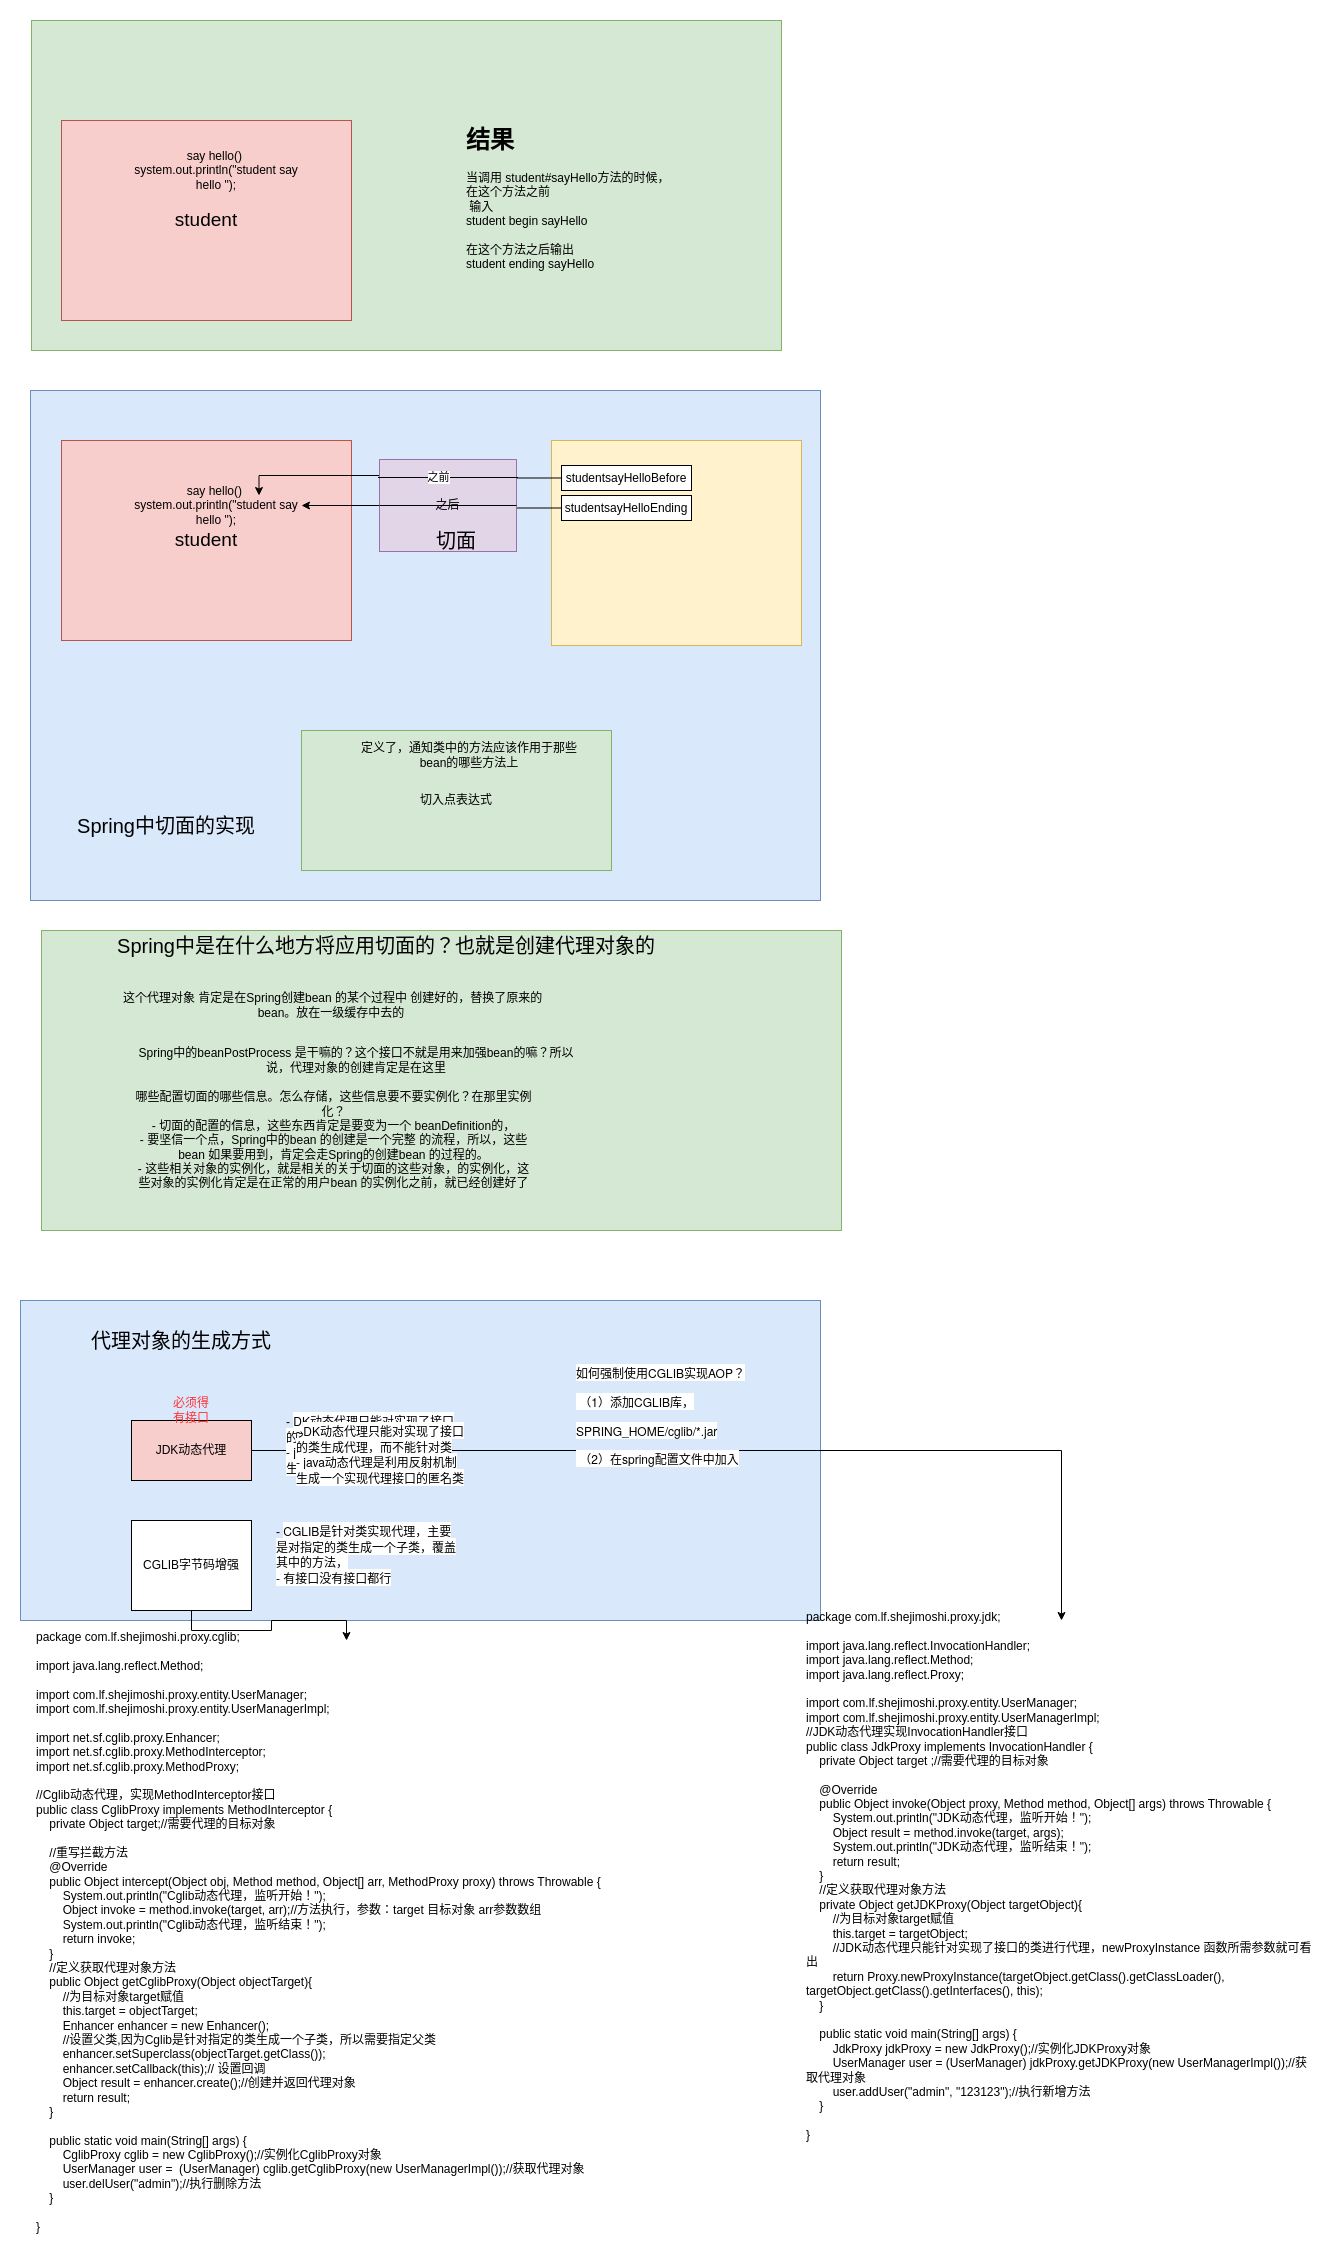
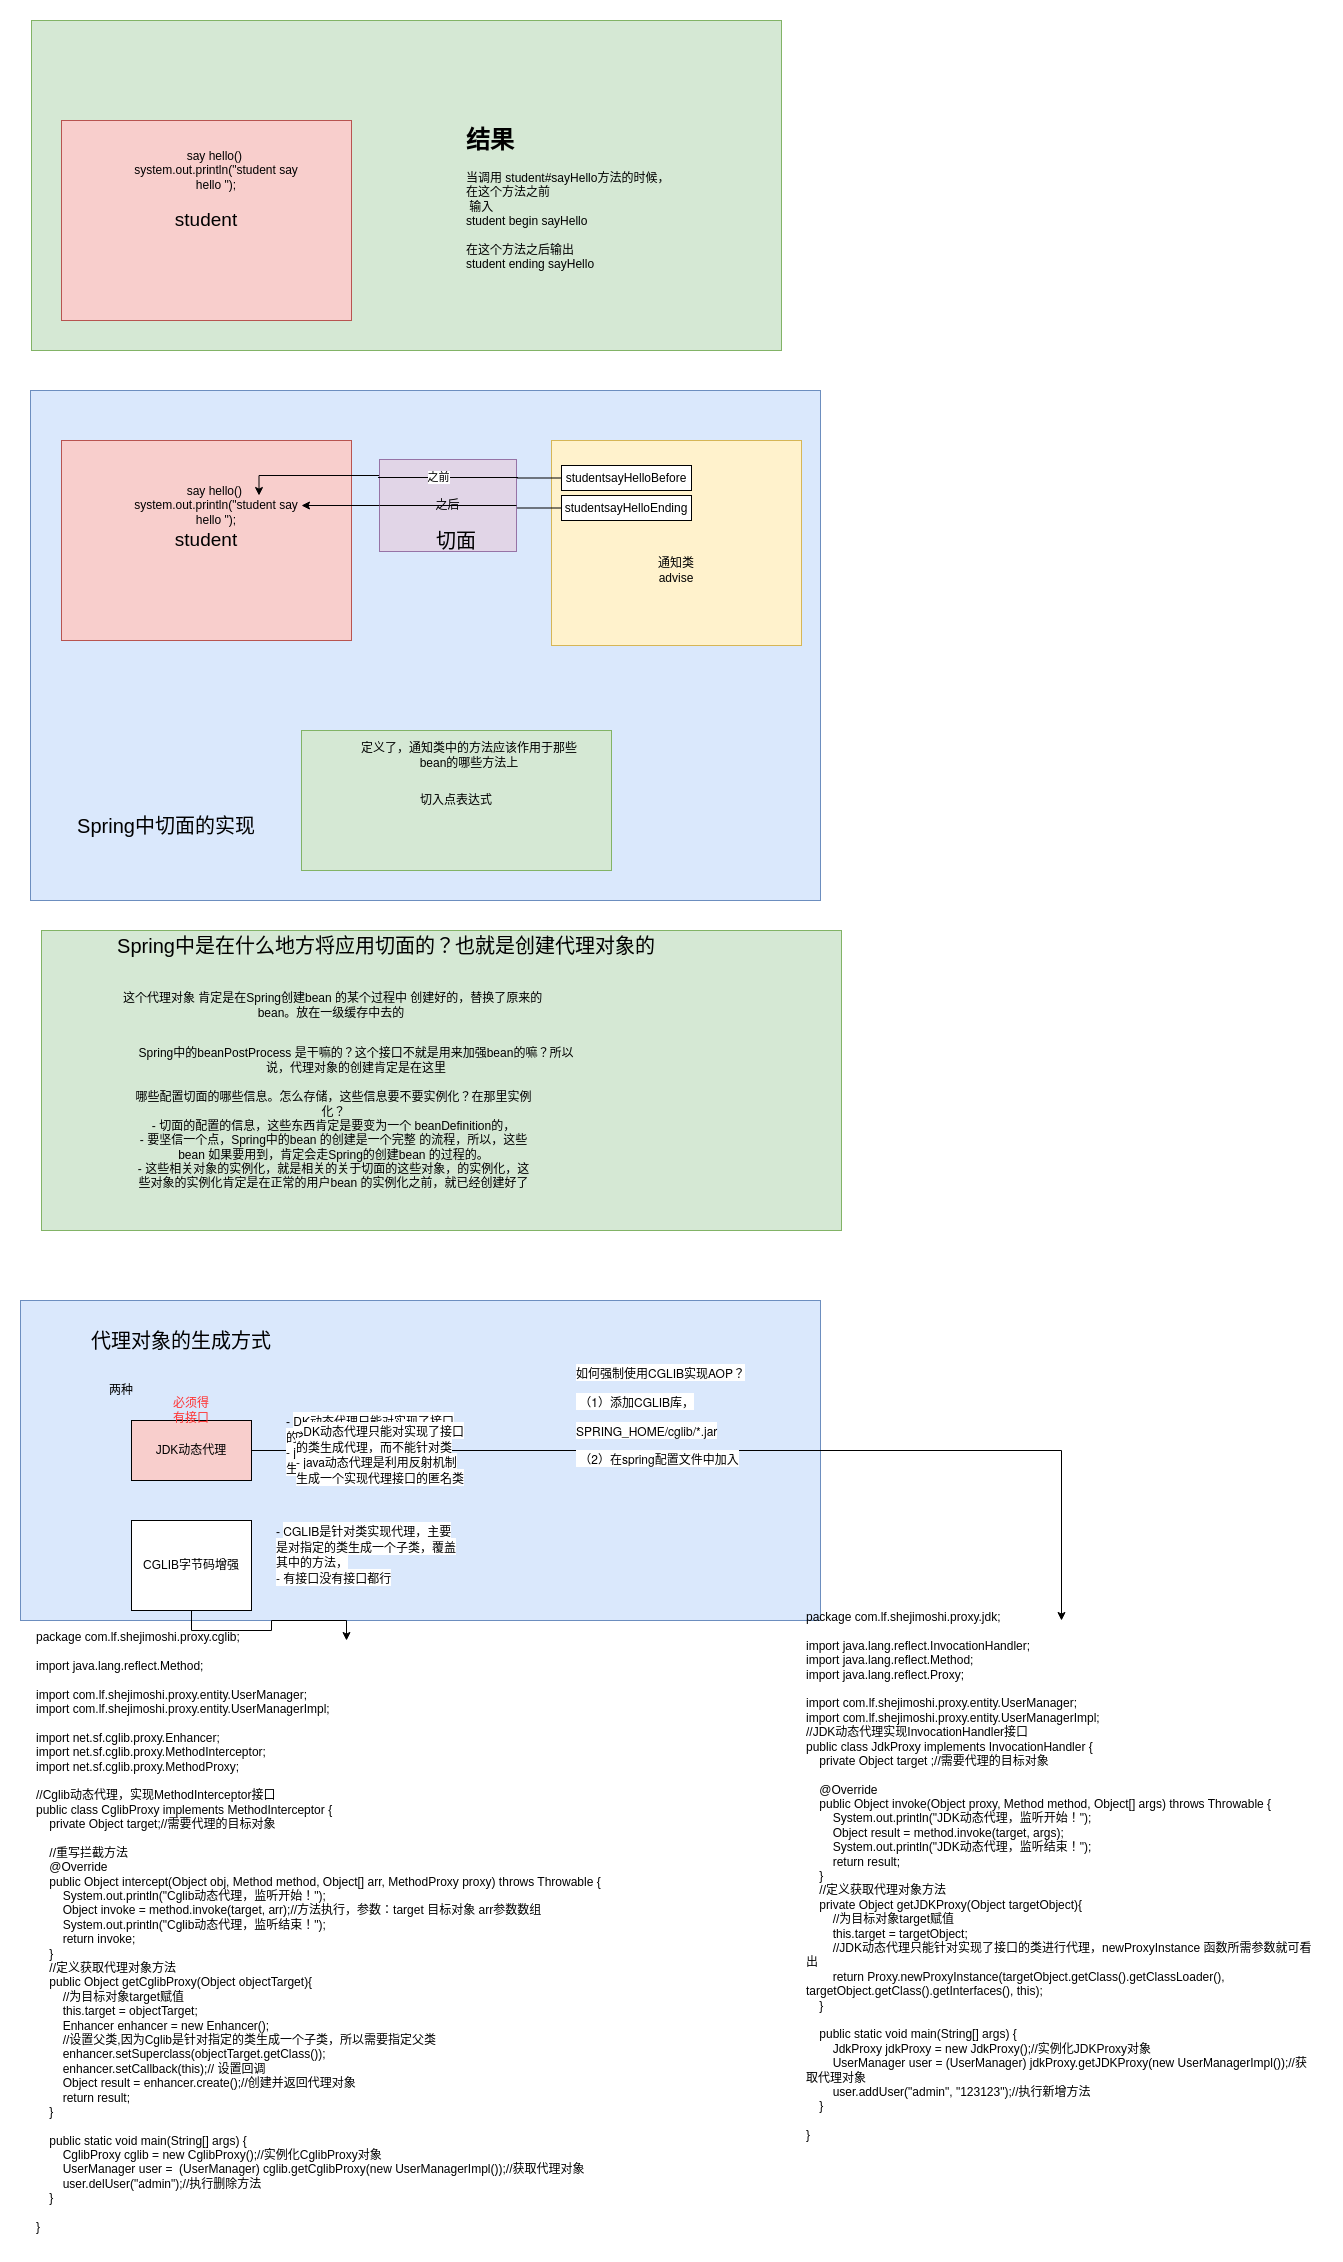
none -> (677, 571)
none -> (122, 1391)
